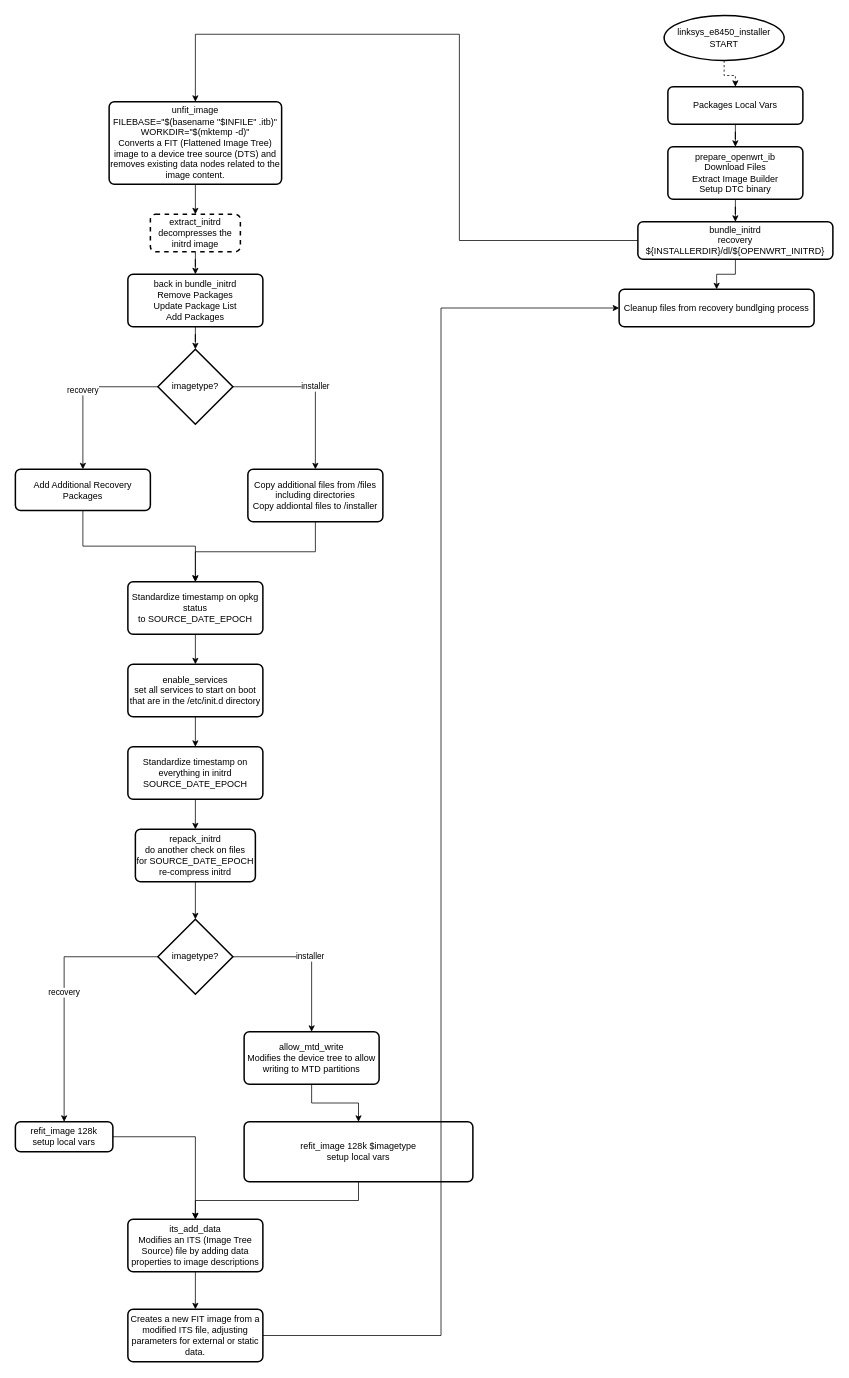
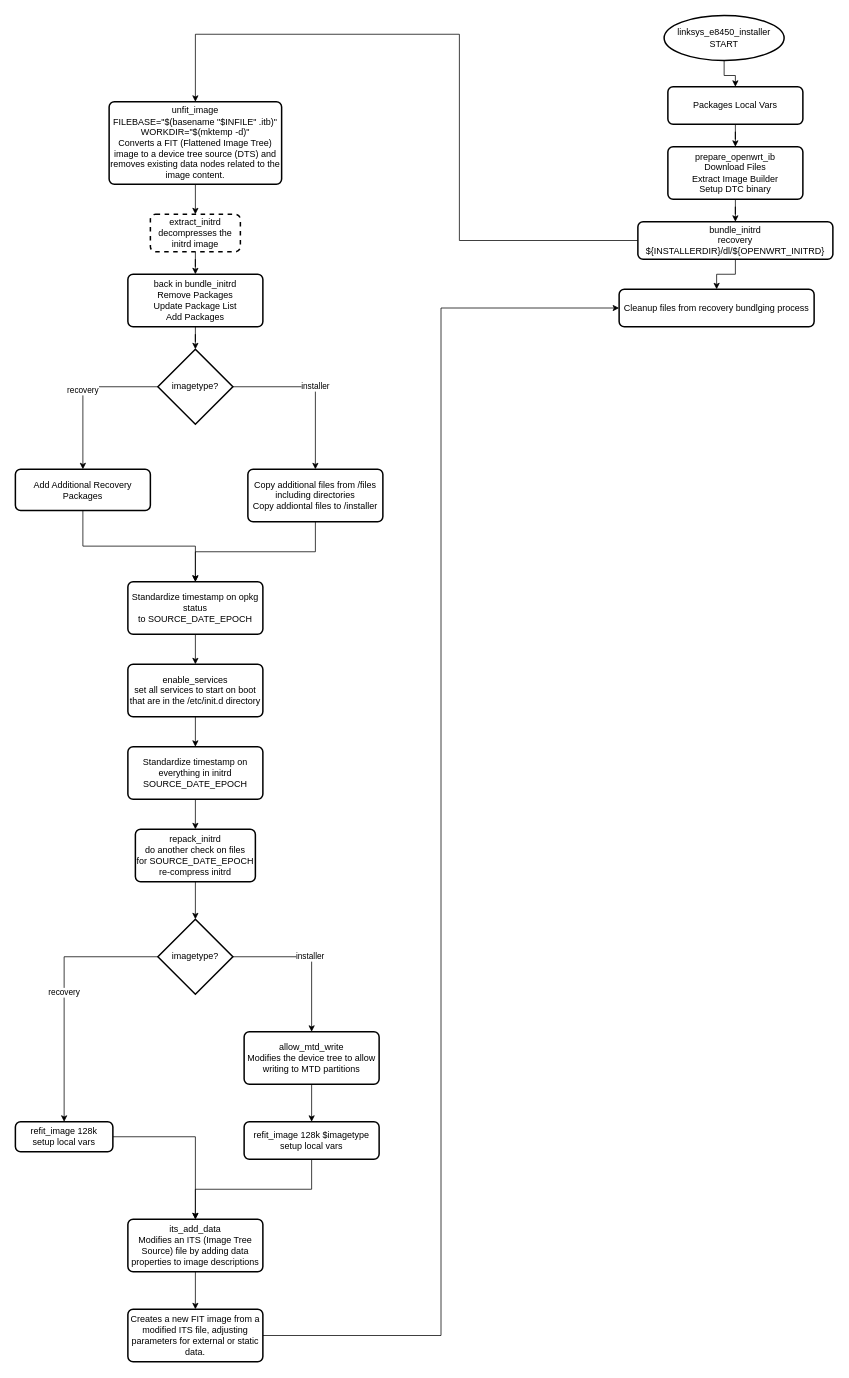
(725, 75) -> (725, 75)
(359, 1152) -> (312, 1140)
